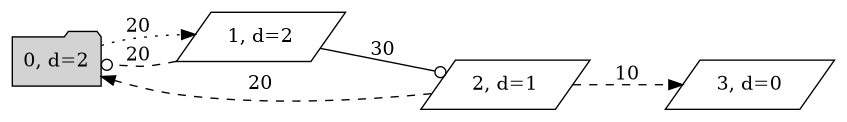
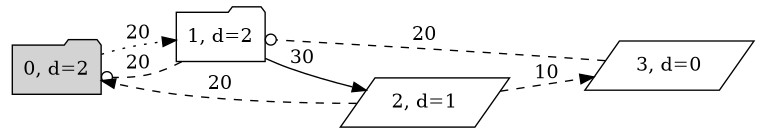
(261, 37) -> (221, 37)
none -> (441, 50)
(378, 60) -> (308, 74)
